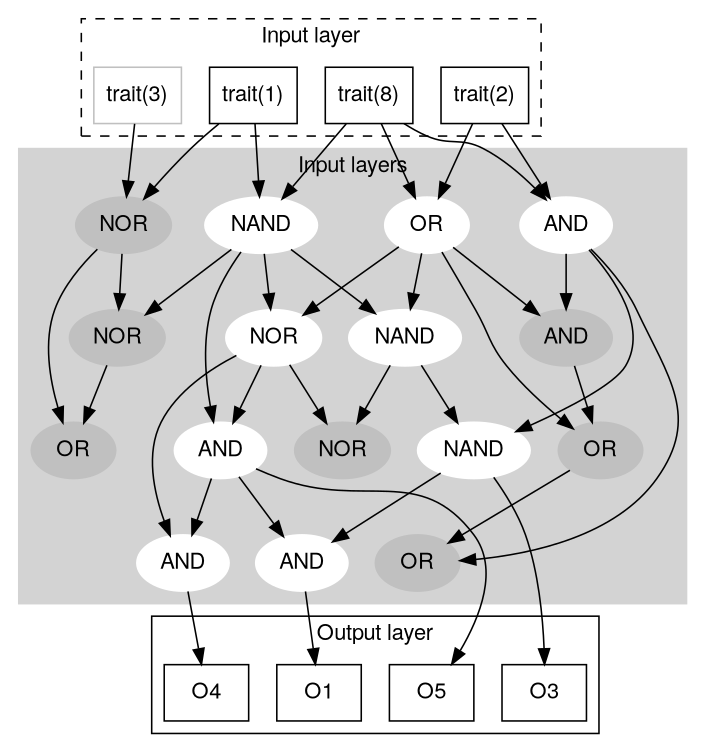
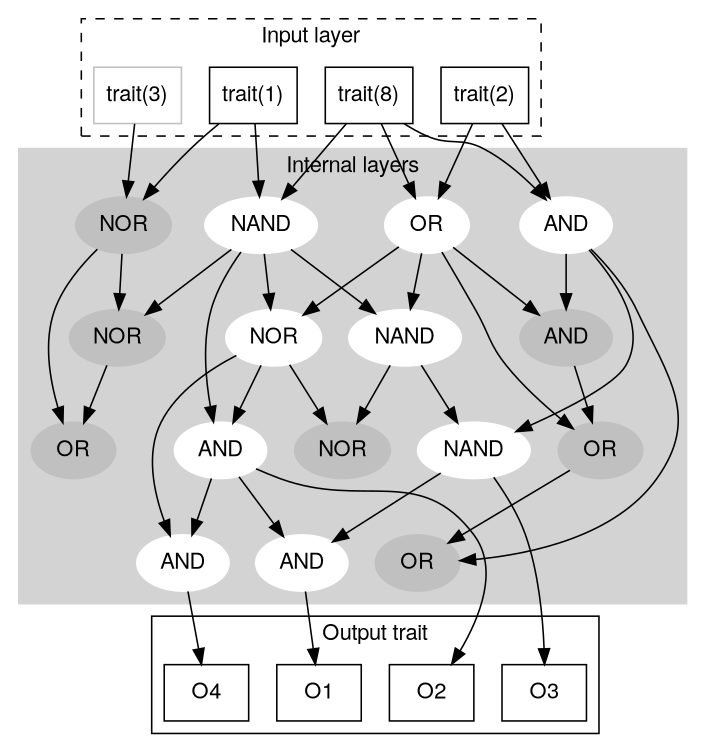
(353, 167) -> (353, 167)
(375, 634) -> (375, 634)
(432, 693) -> (432, 693)
